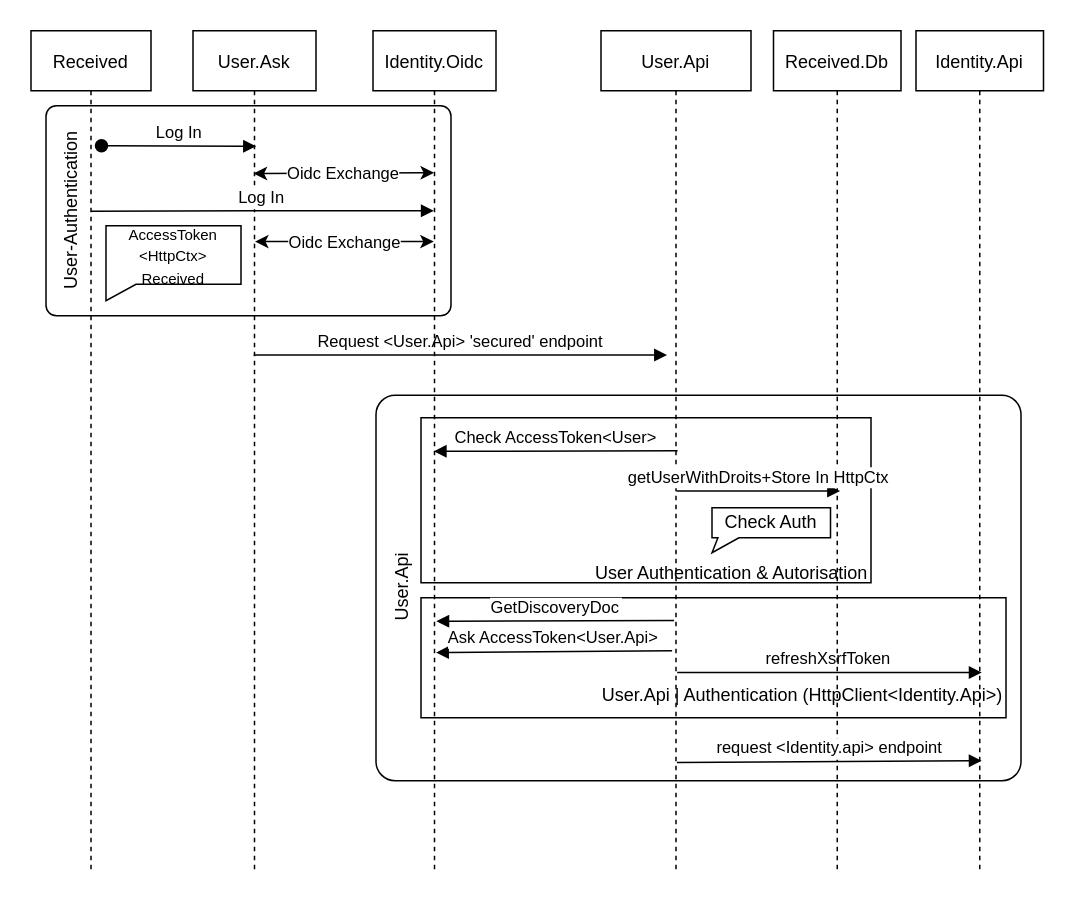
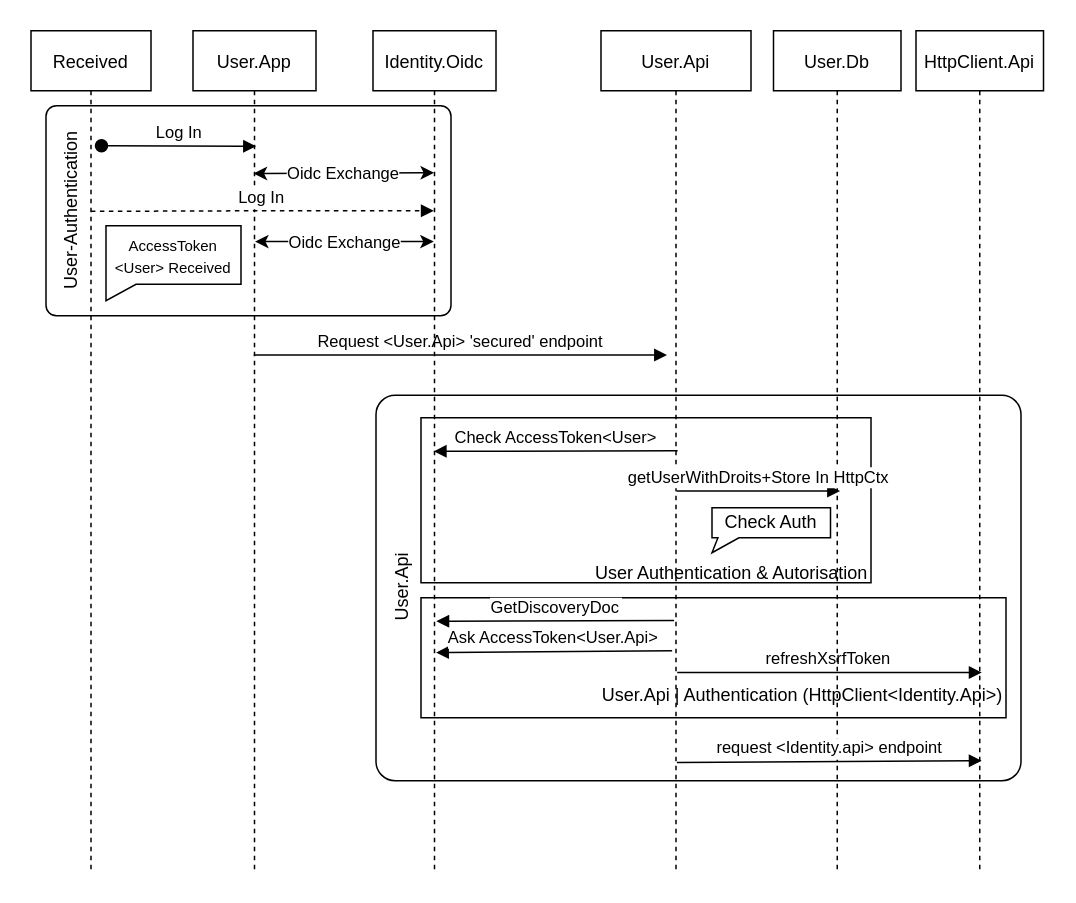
(254, 62) -> (254, 62)
(836, 62) -> (836, 62)
(979, 62) -> (979, 62)
(257, 211) -> (257, 211)
(173, 256) -> (173, 256)
